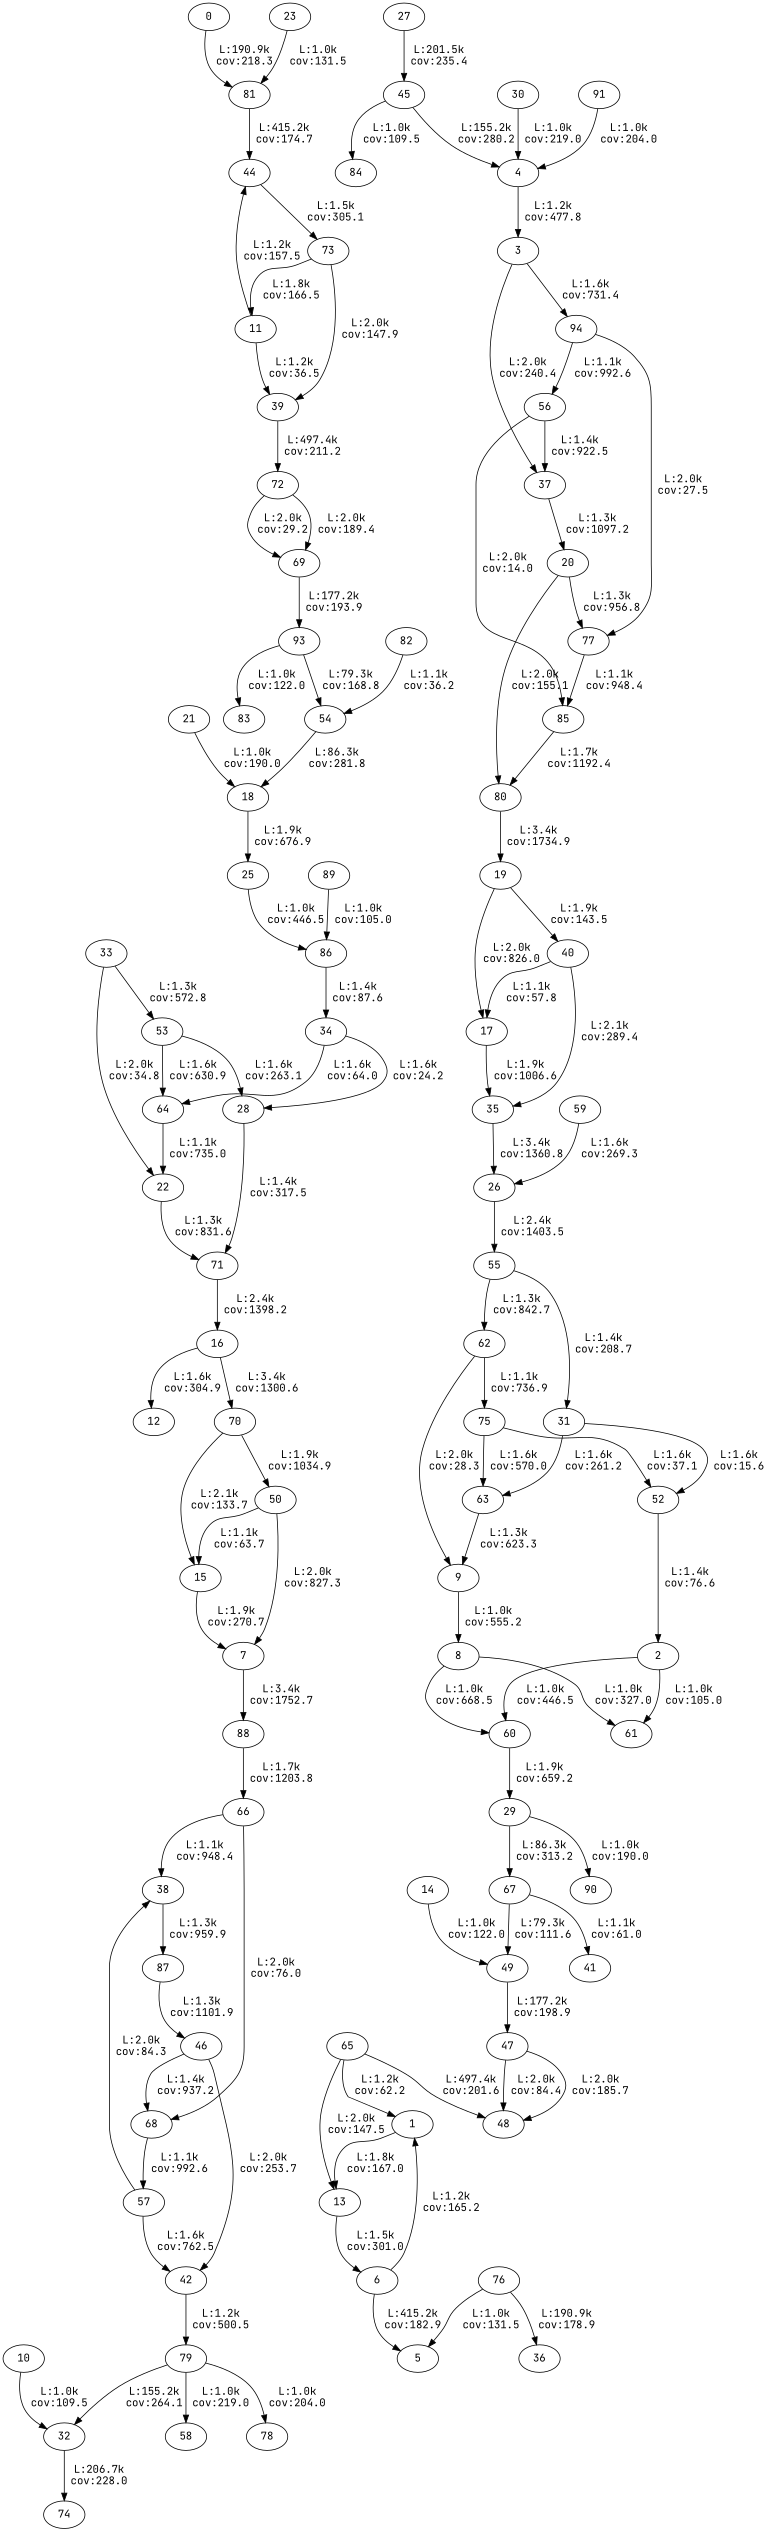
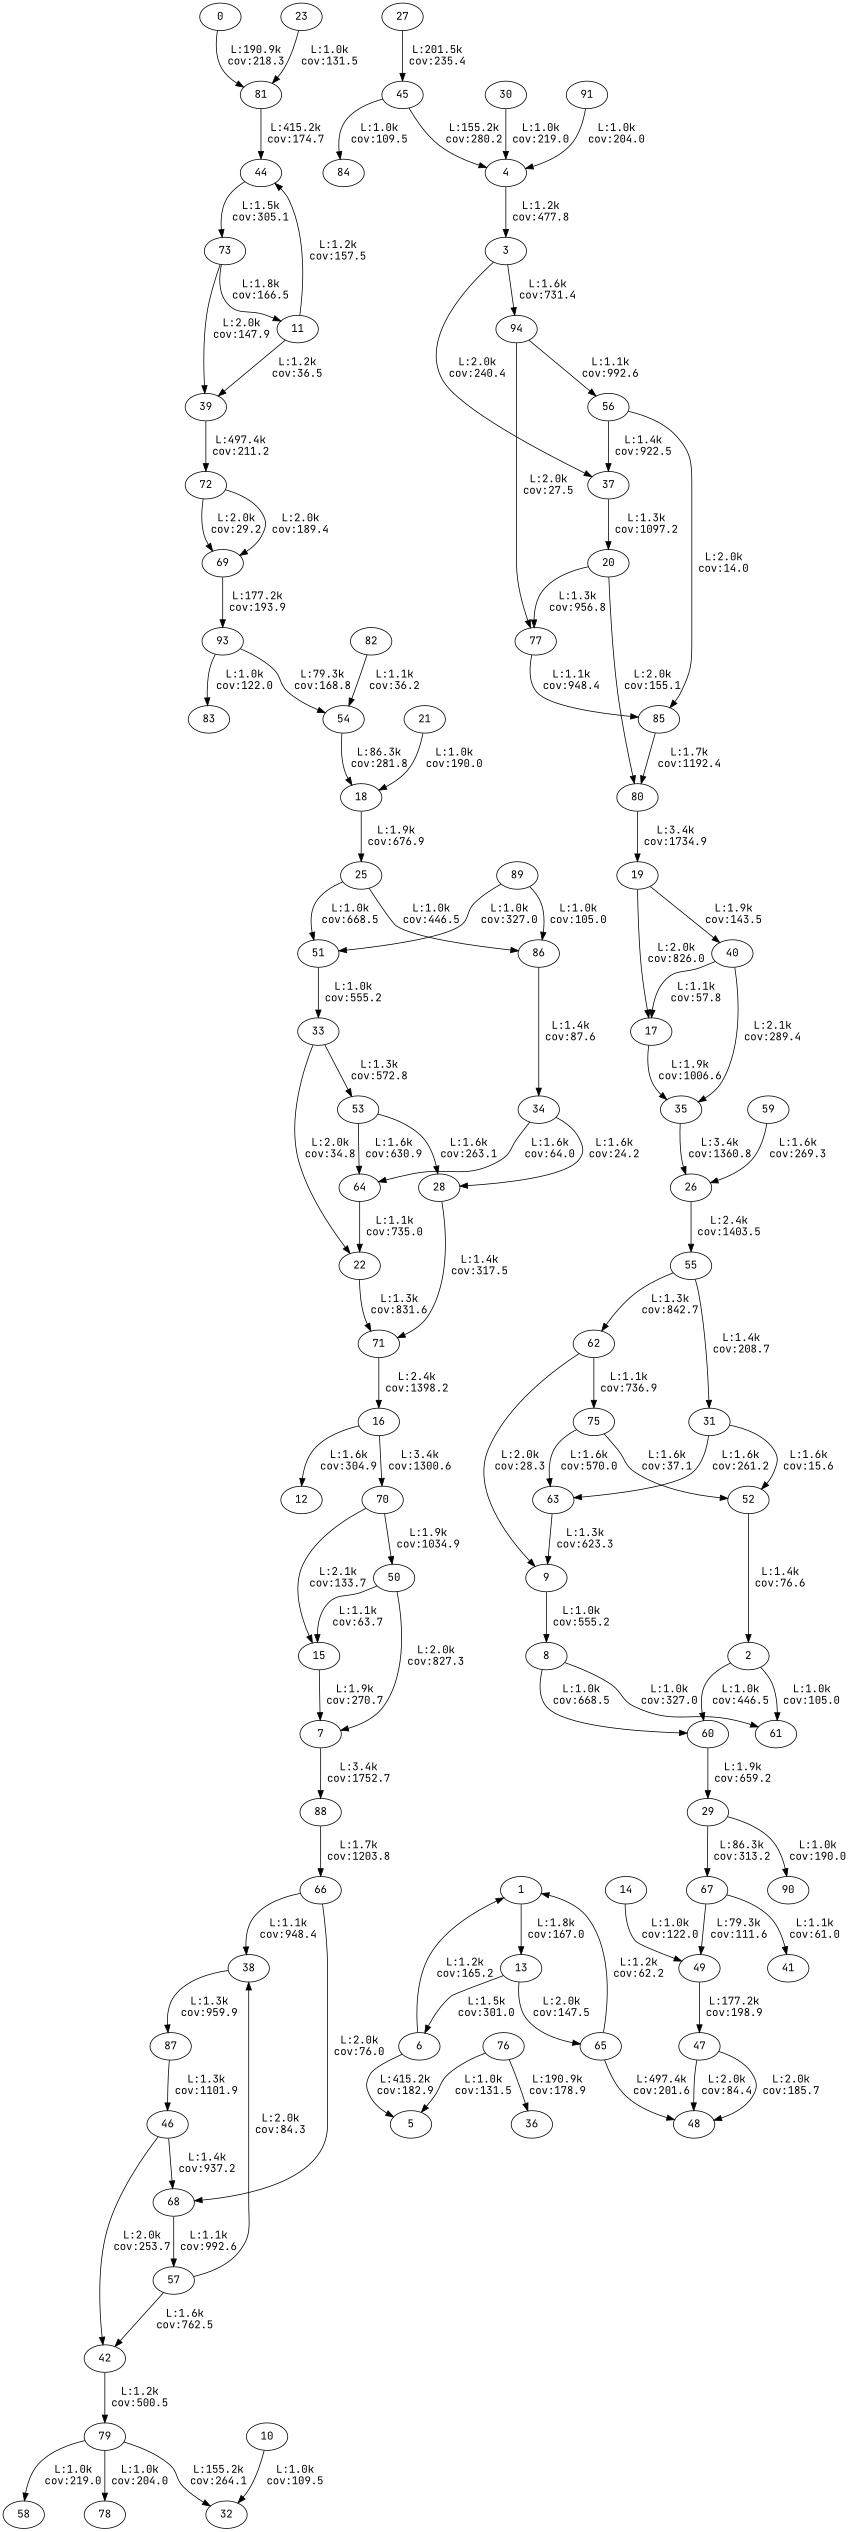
none -> (318, 954)
(320, 2120) -> (532, 2024)
(64, 2515) -> none
